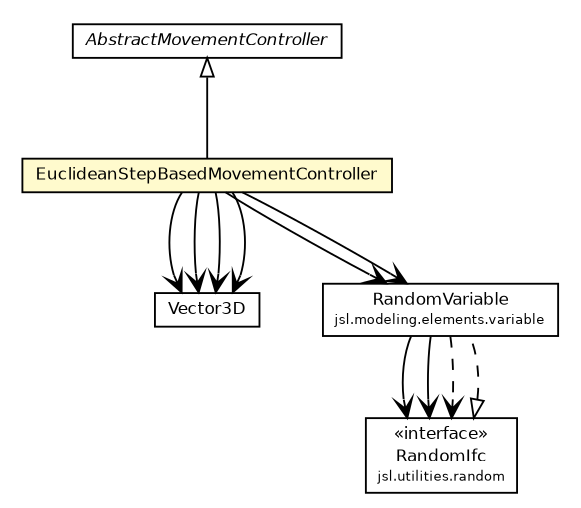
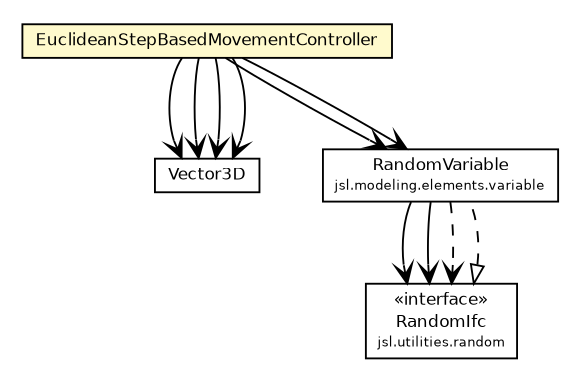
(207, 41) -> none
